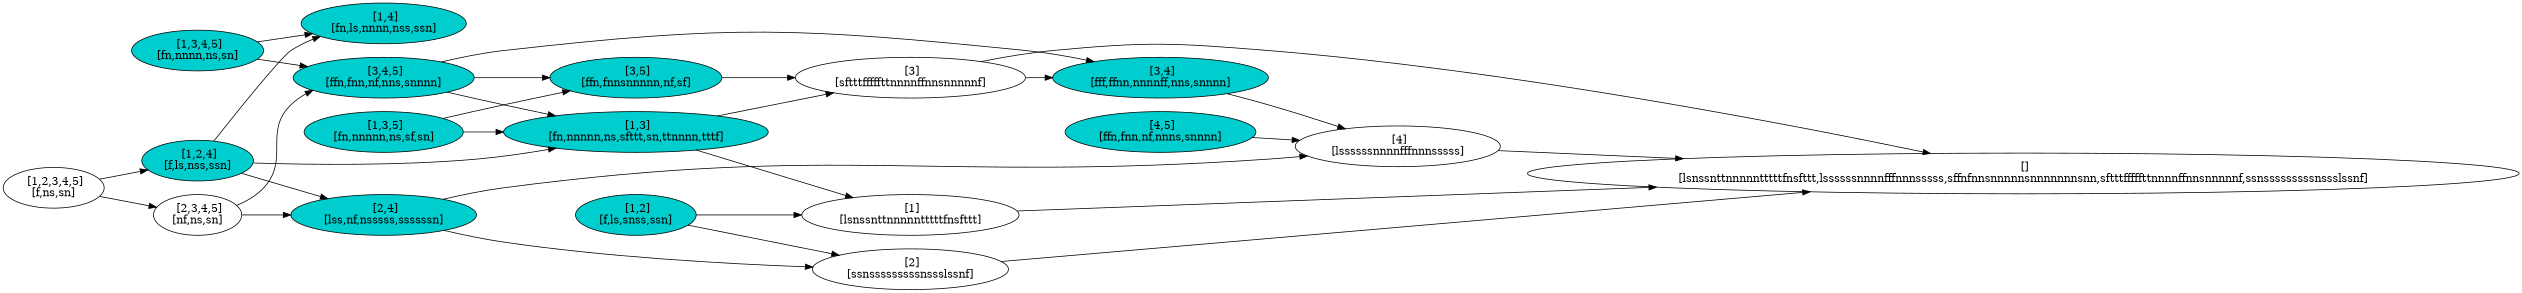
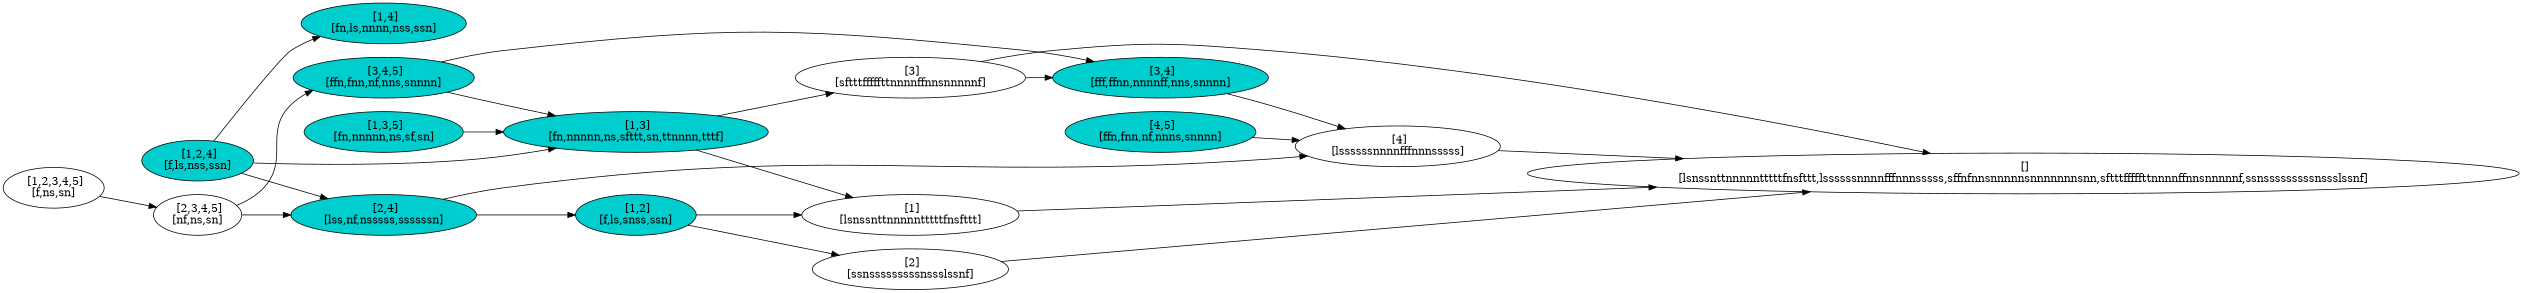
(198, 51) -> none
(636, 78) -> none
(120, 175) -> none
(624, 256) -> (522, 215)
